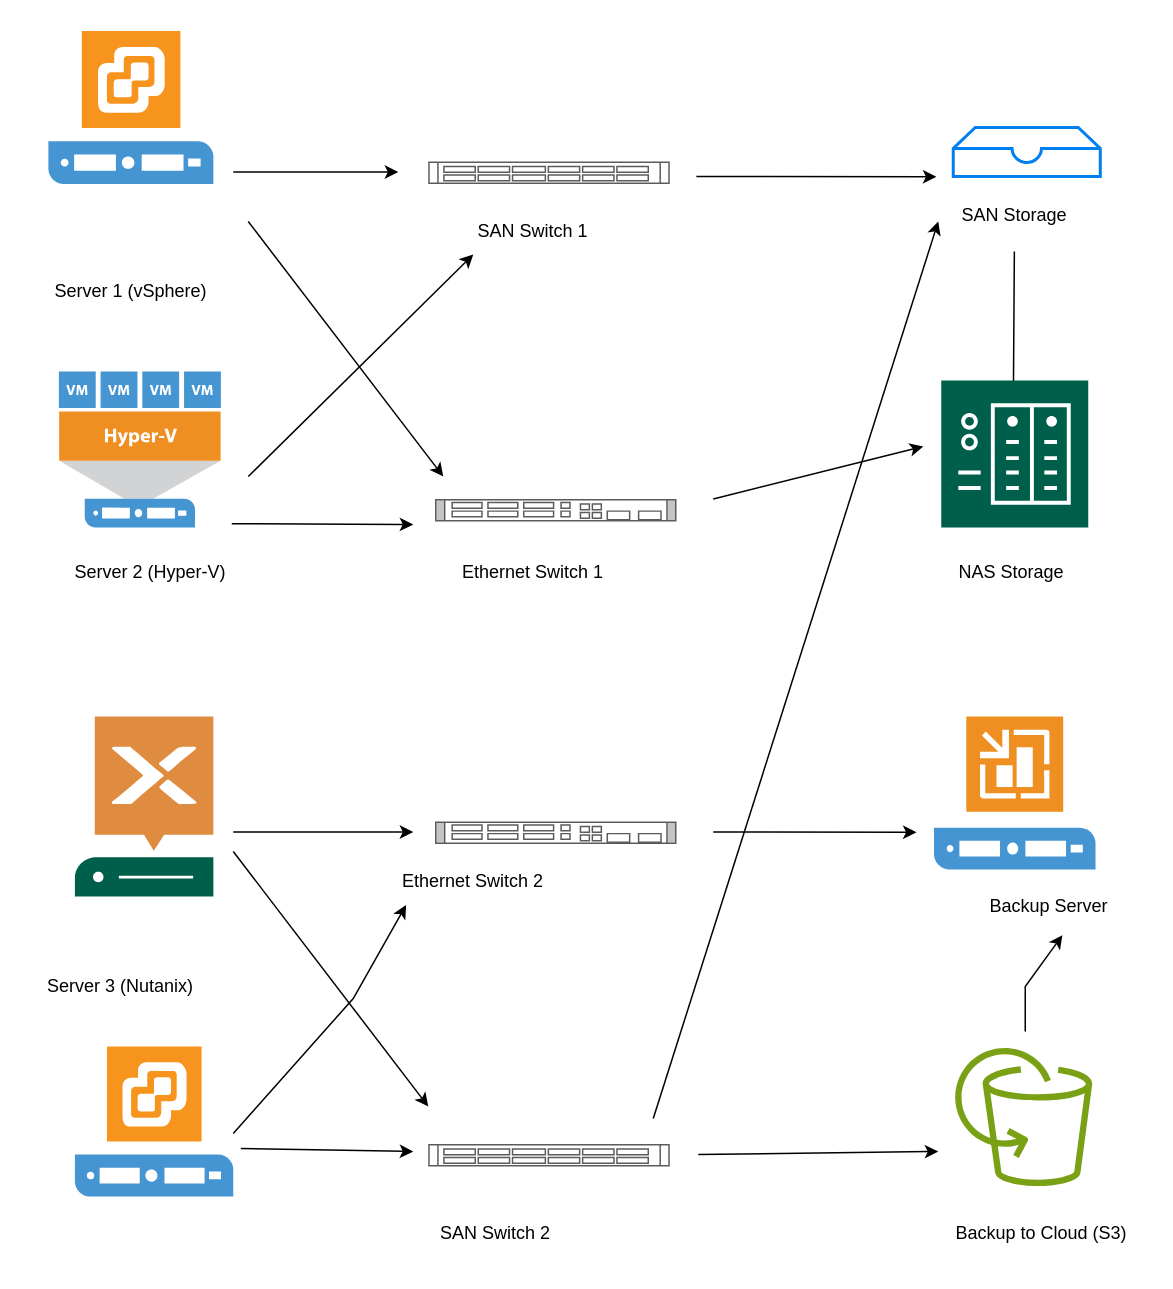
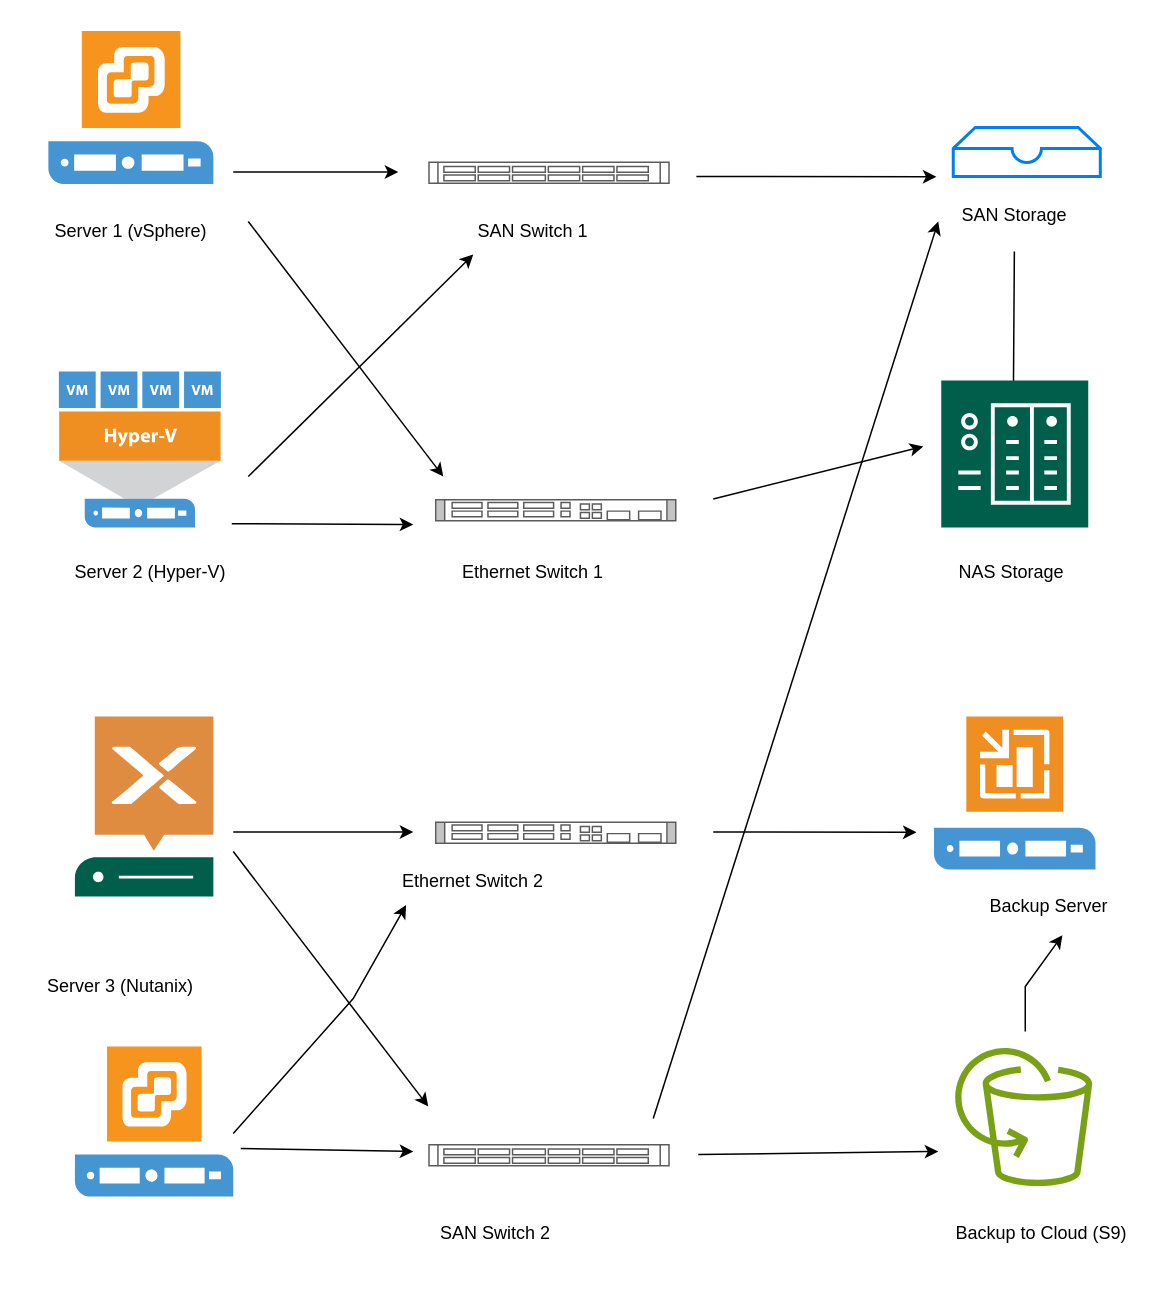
(131, 292) -> (131, 232)
(1042, 1234) -> (1042, 1234)
